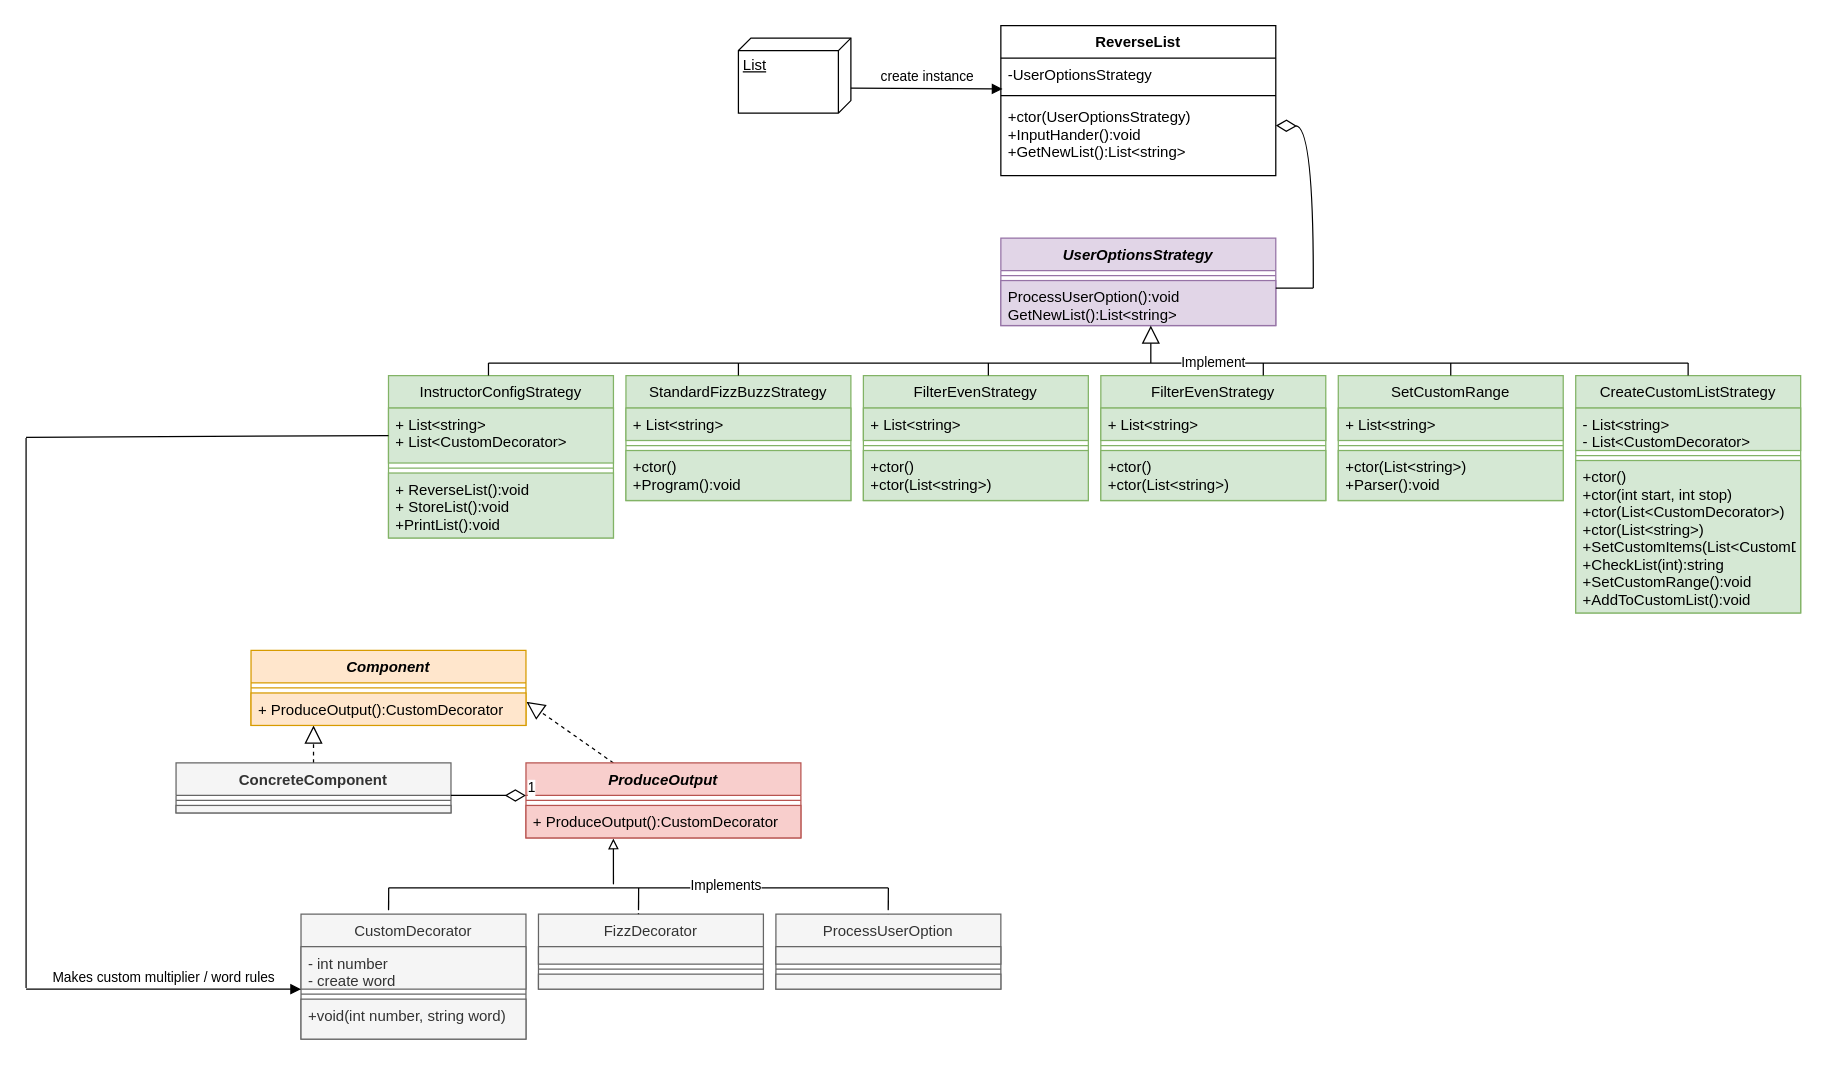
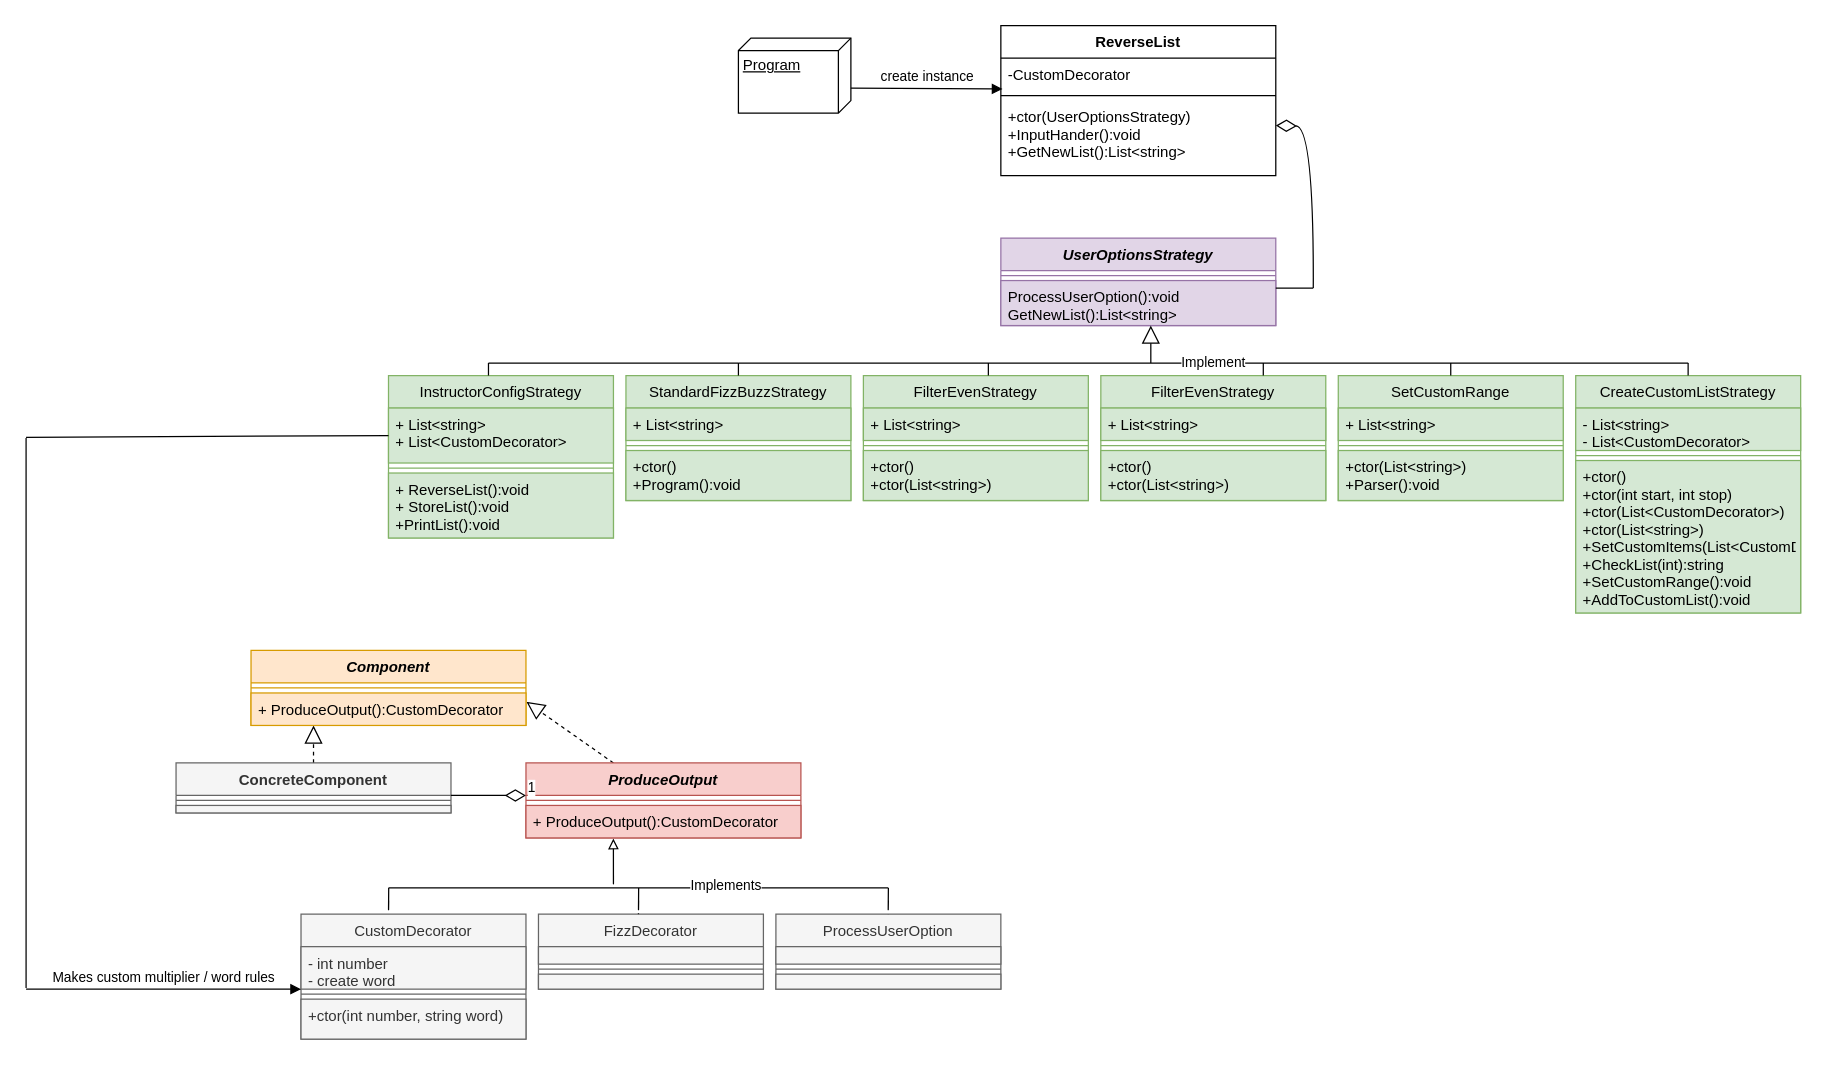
(758, 66) -> (773, 66)
(1090, 75) -> (1075, 75)
(420, 1016) -> (422, 1016)
